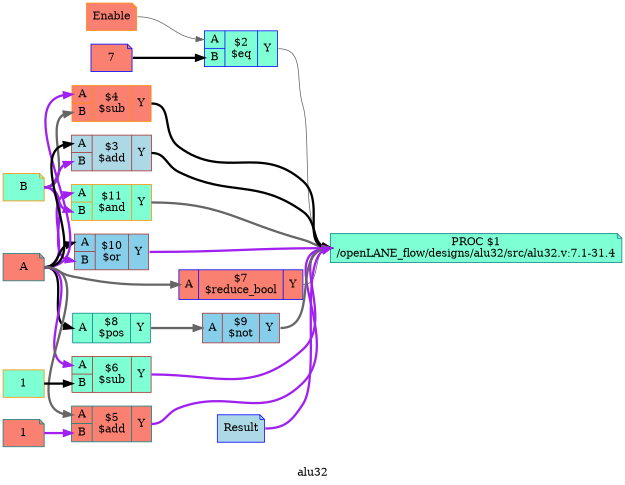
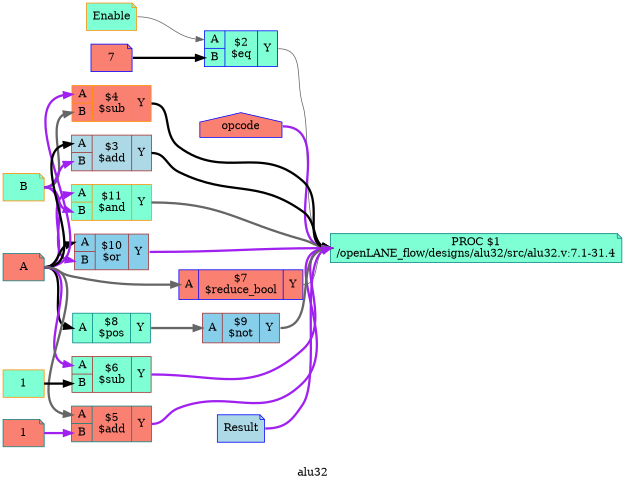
(112, 17) -> (112, 17)
none -> (241, 126)
